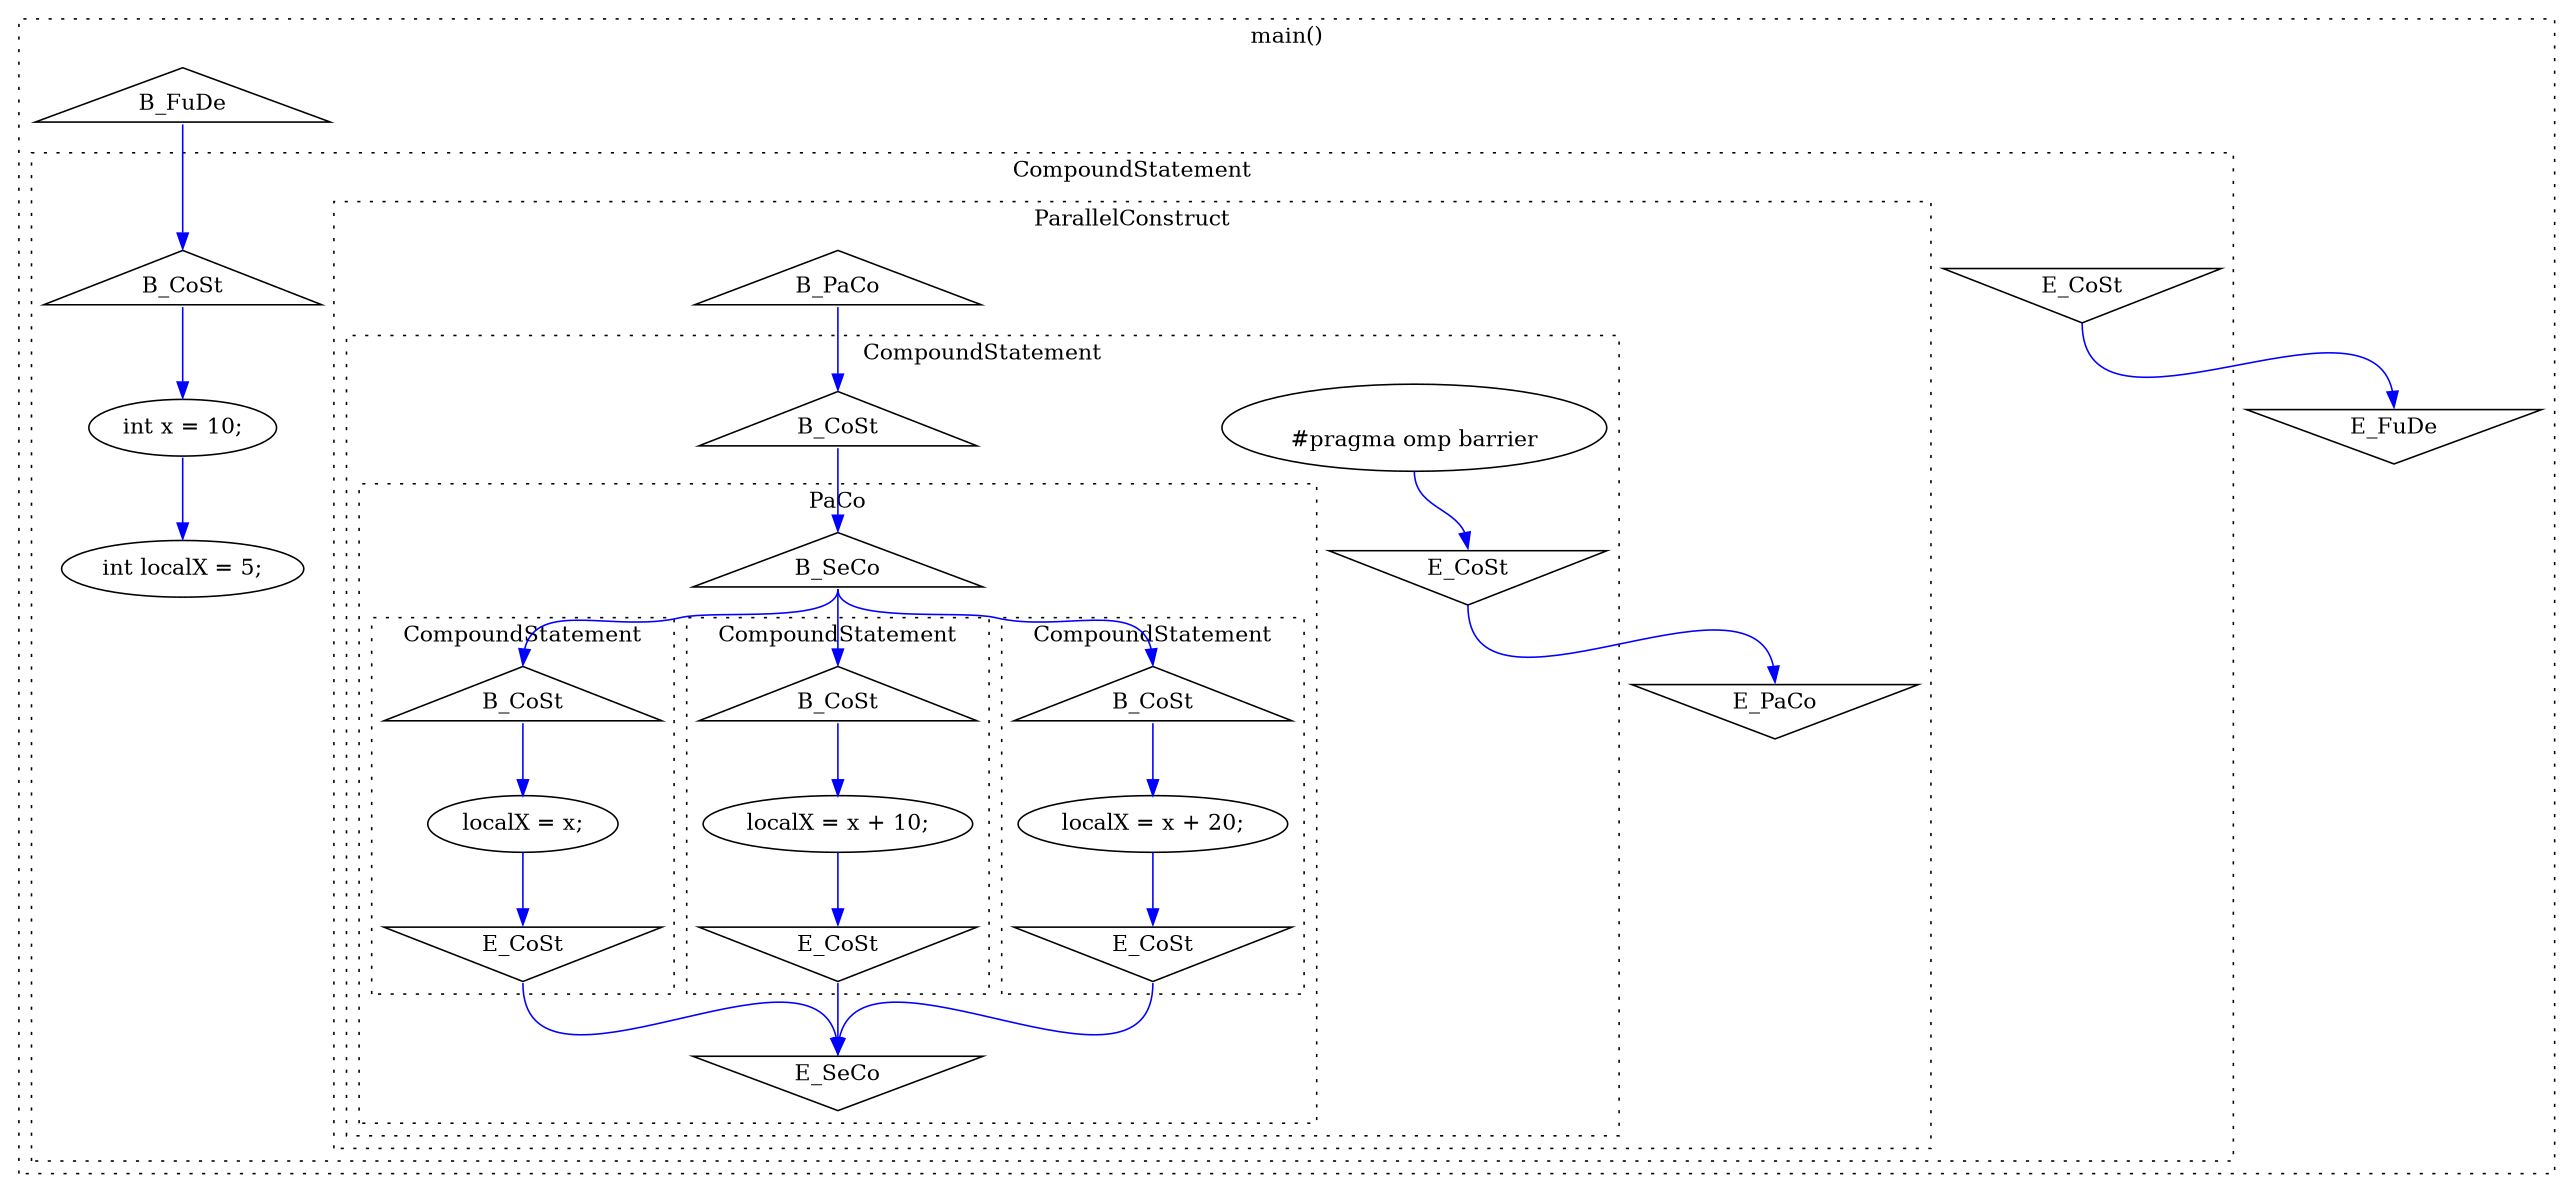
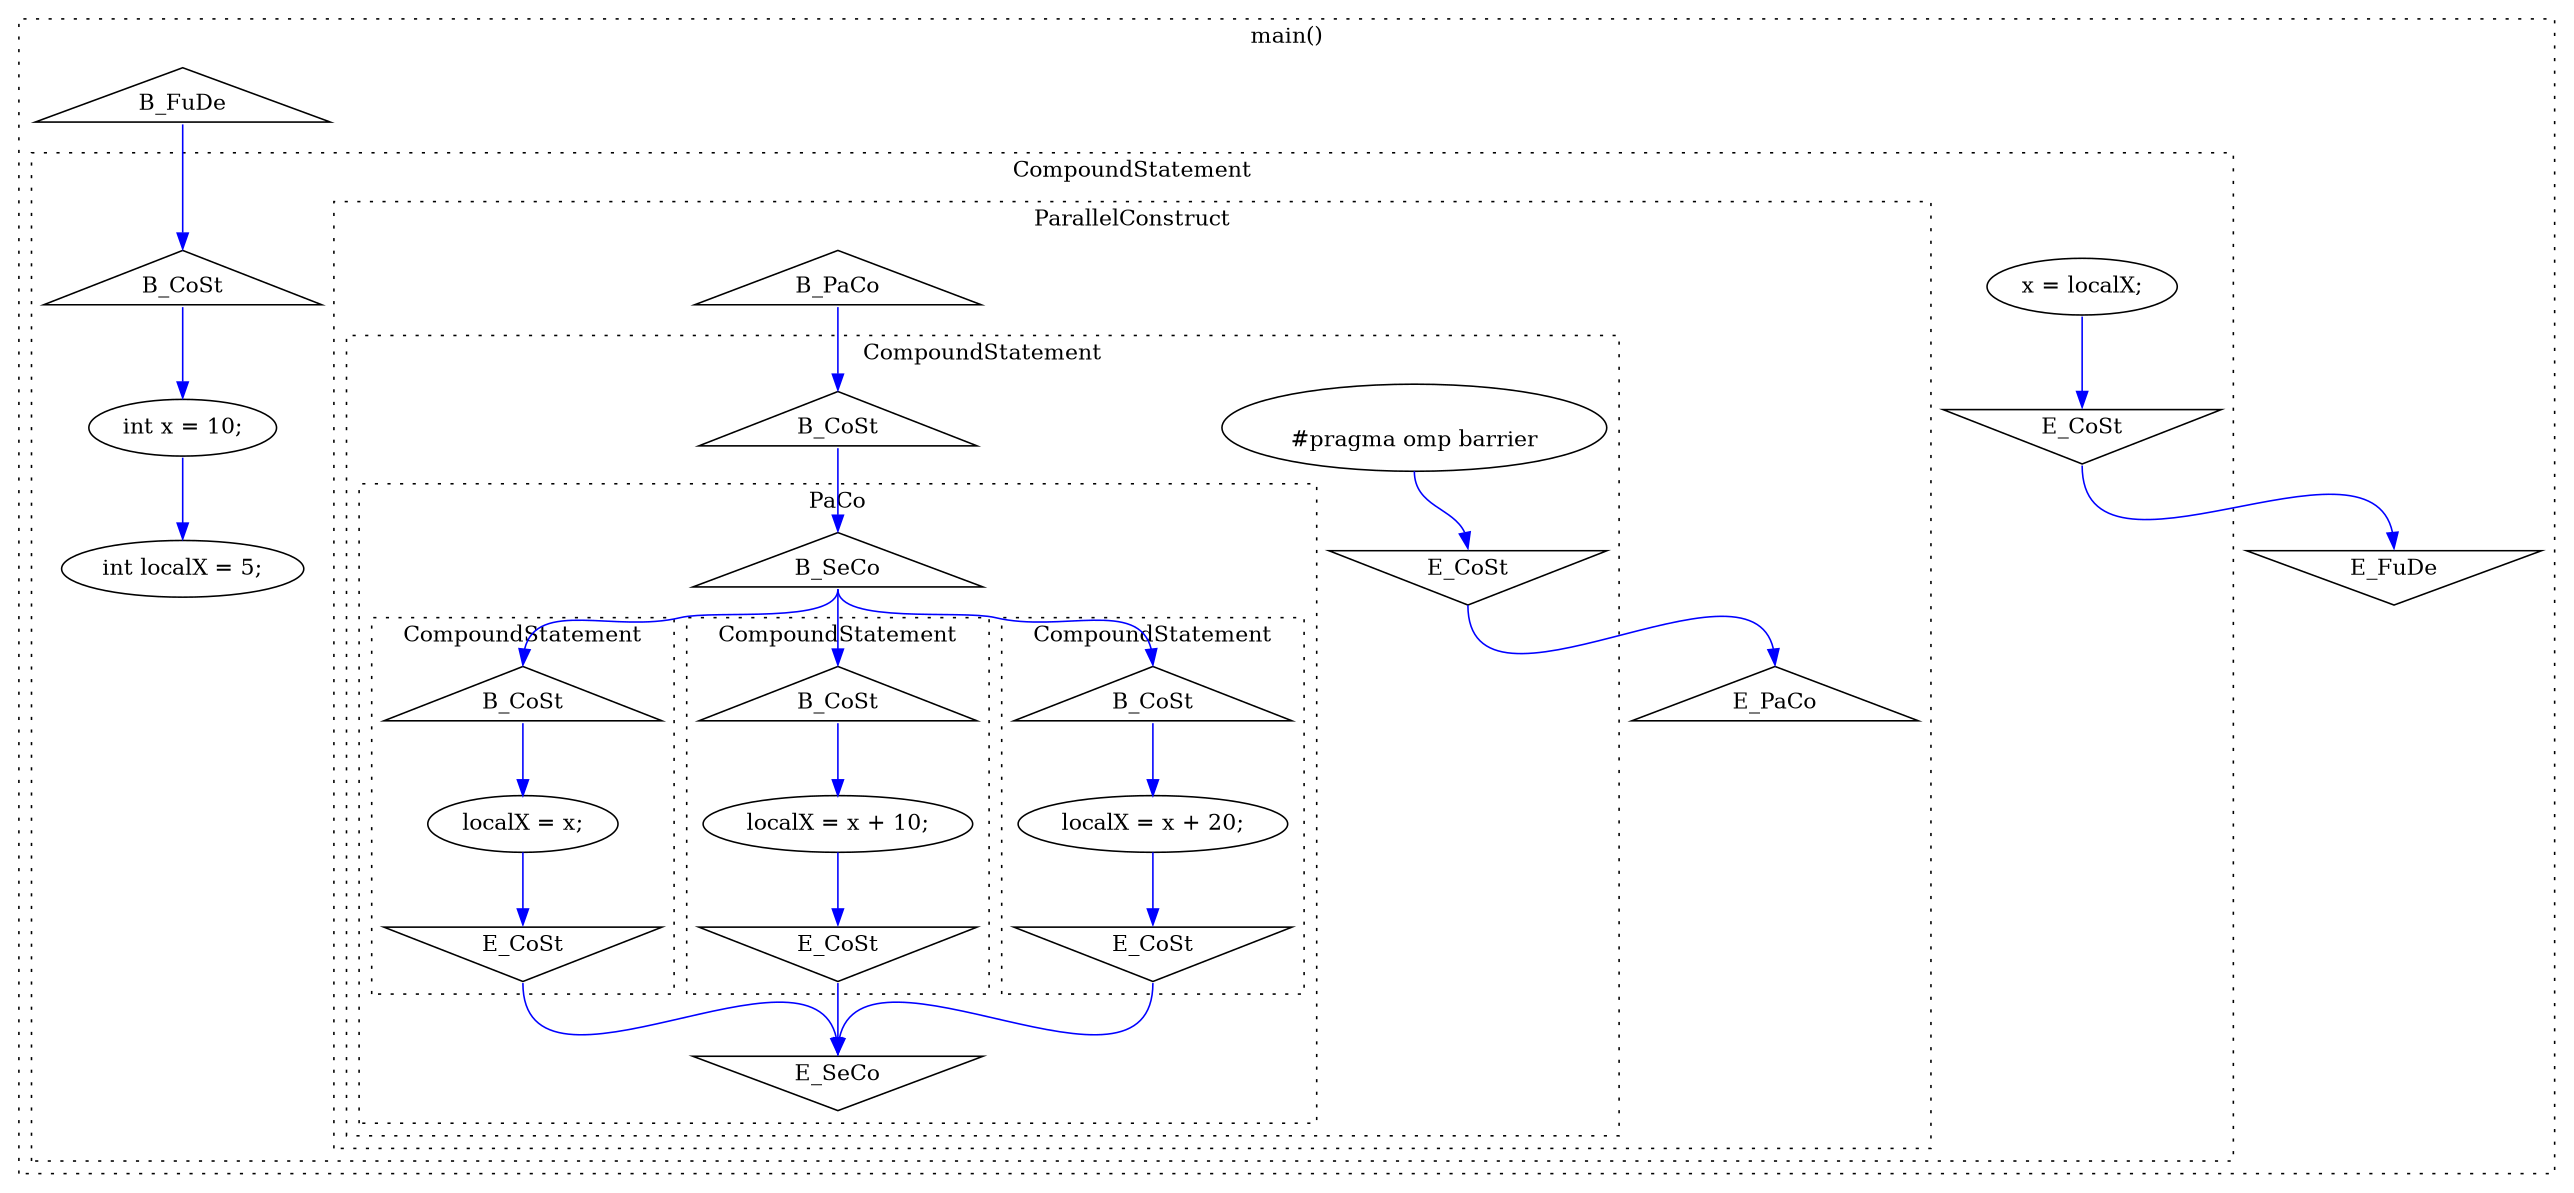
none -> (2082, 287)
(1775, 703) -> (1775, 703)
